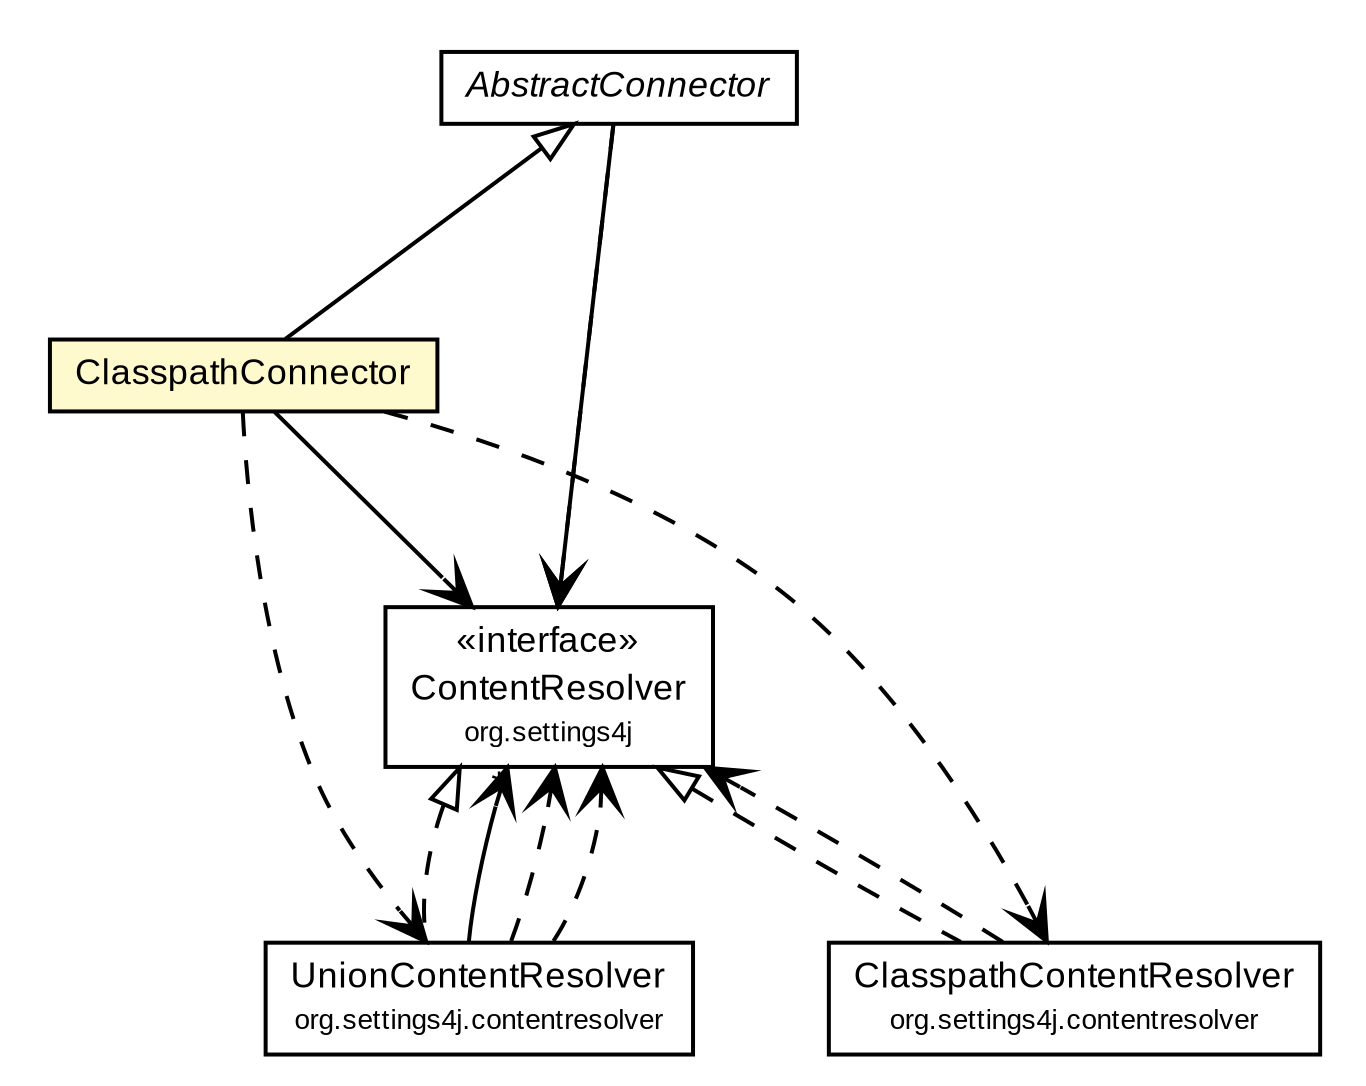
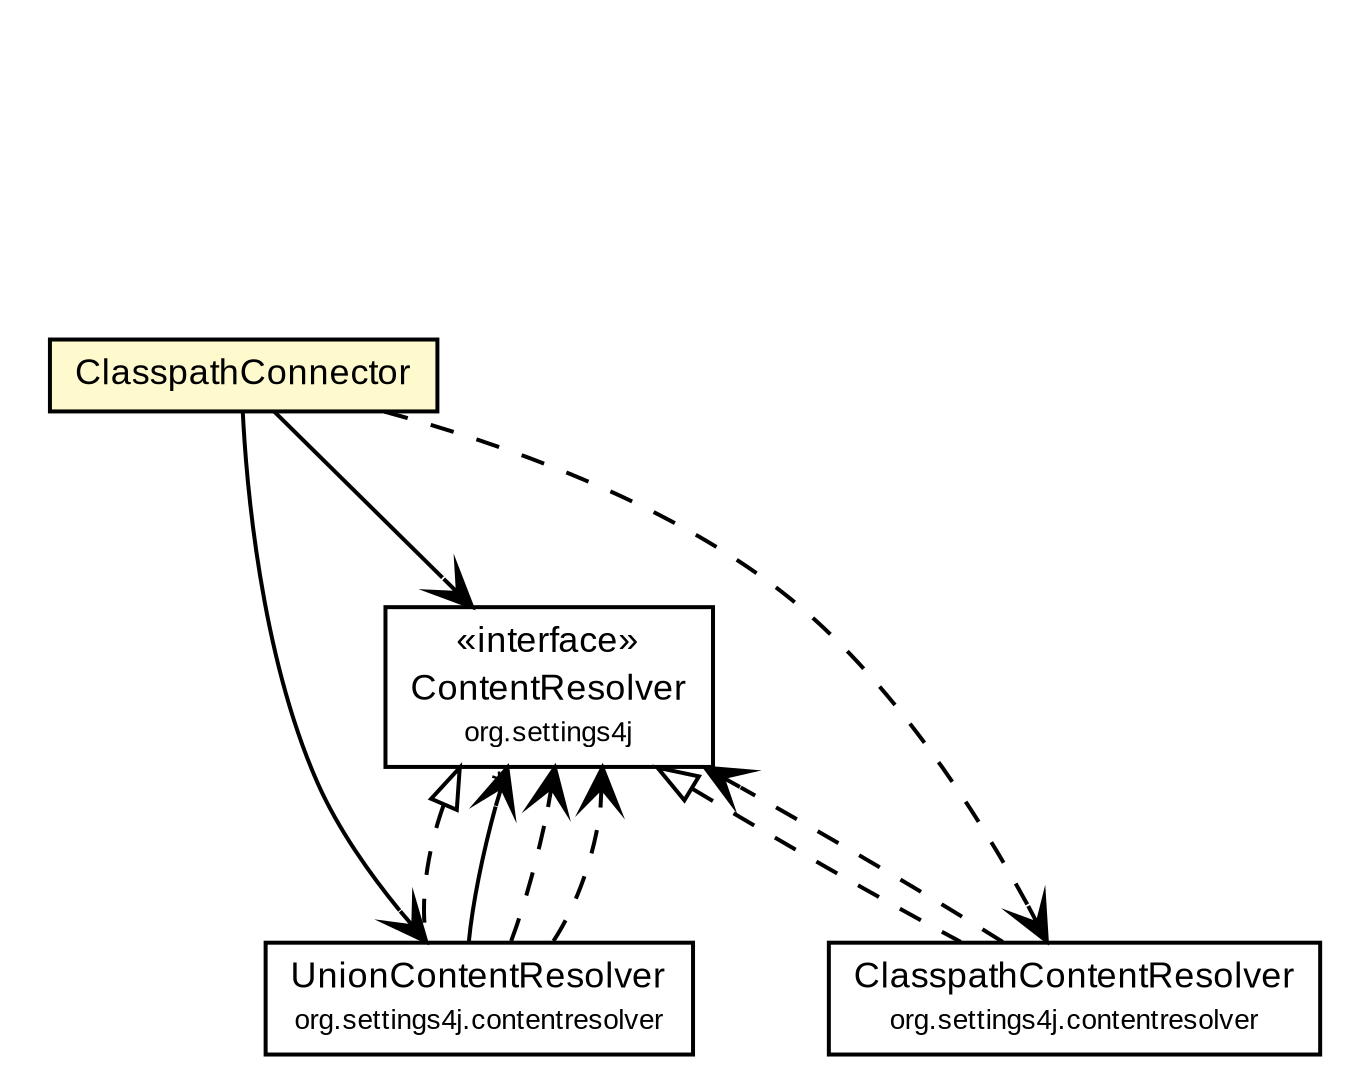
(617, 88) -> none
(281, 675) -> (281, 675)
